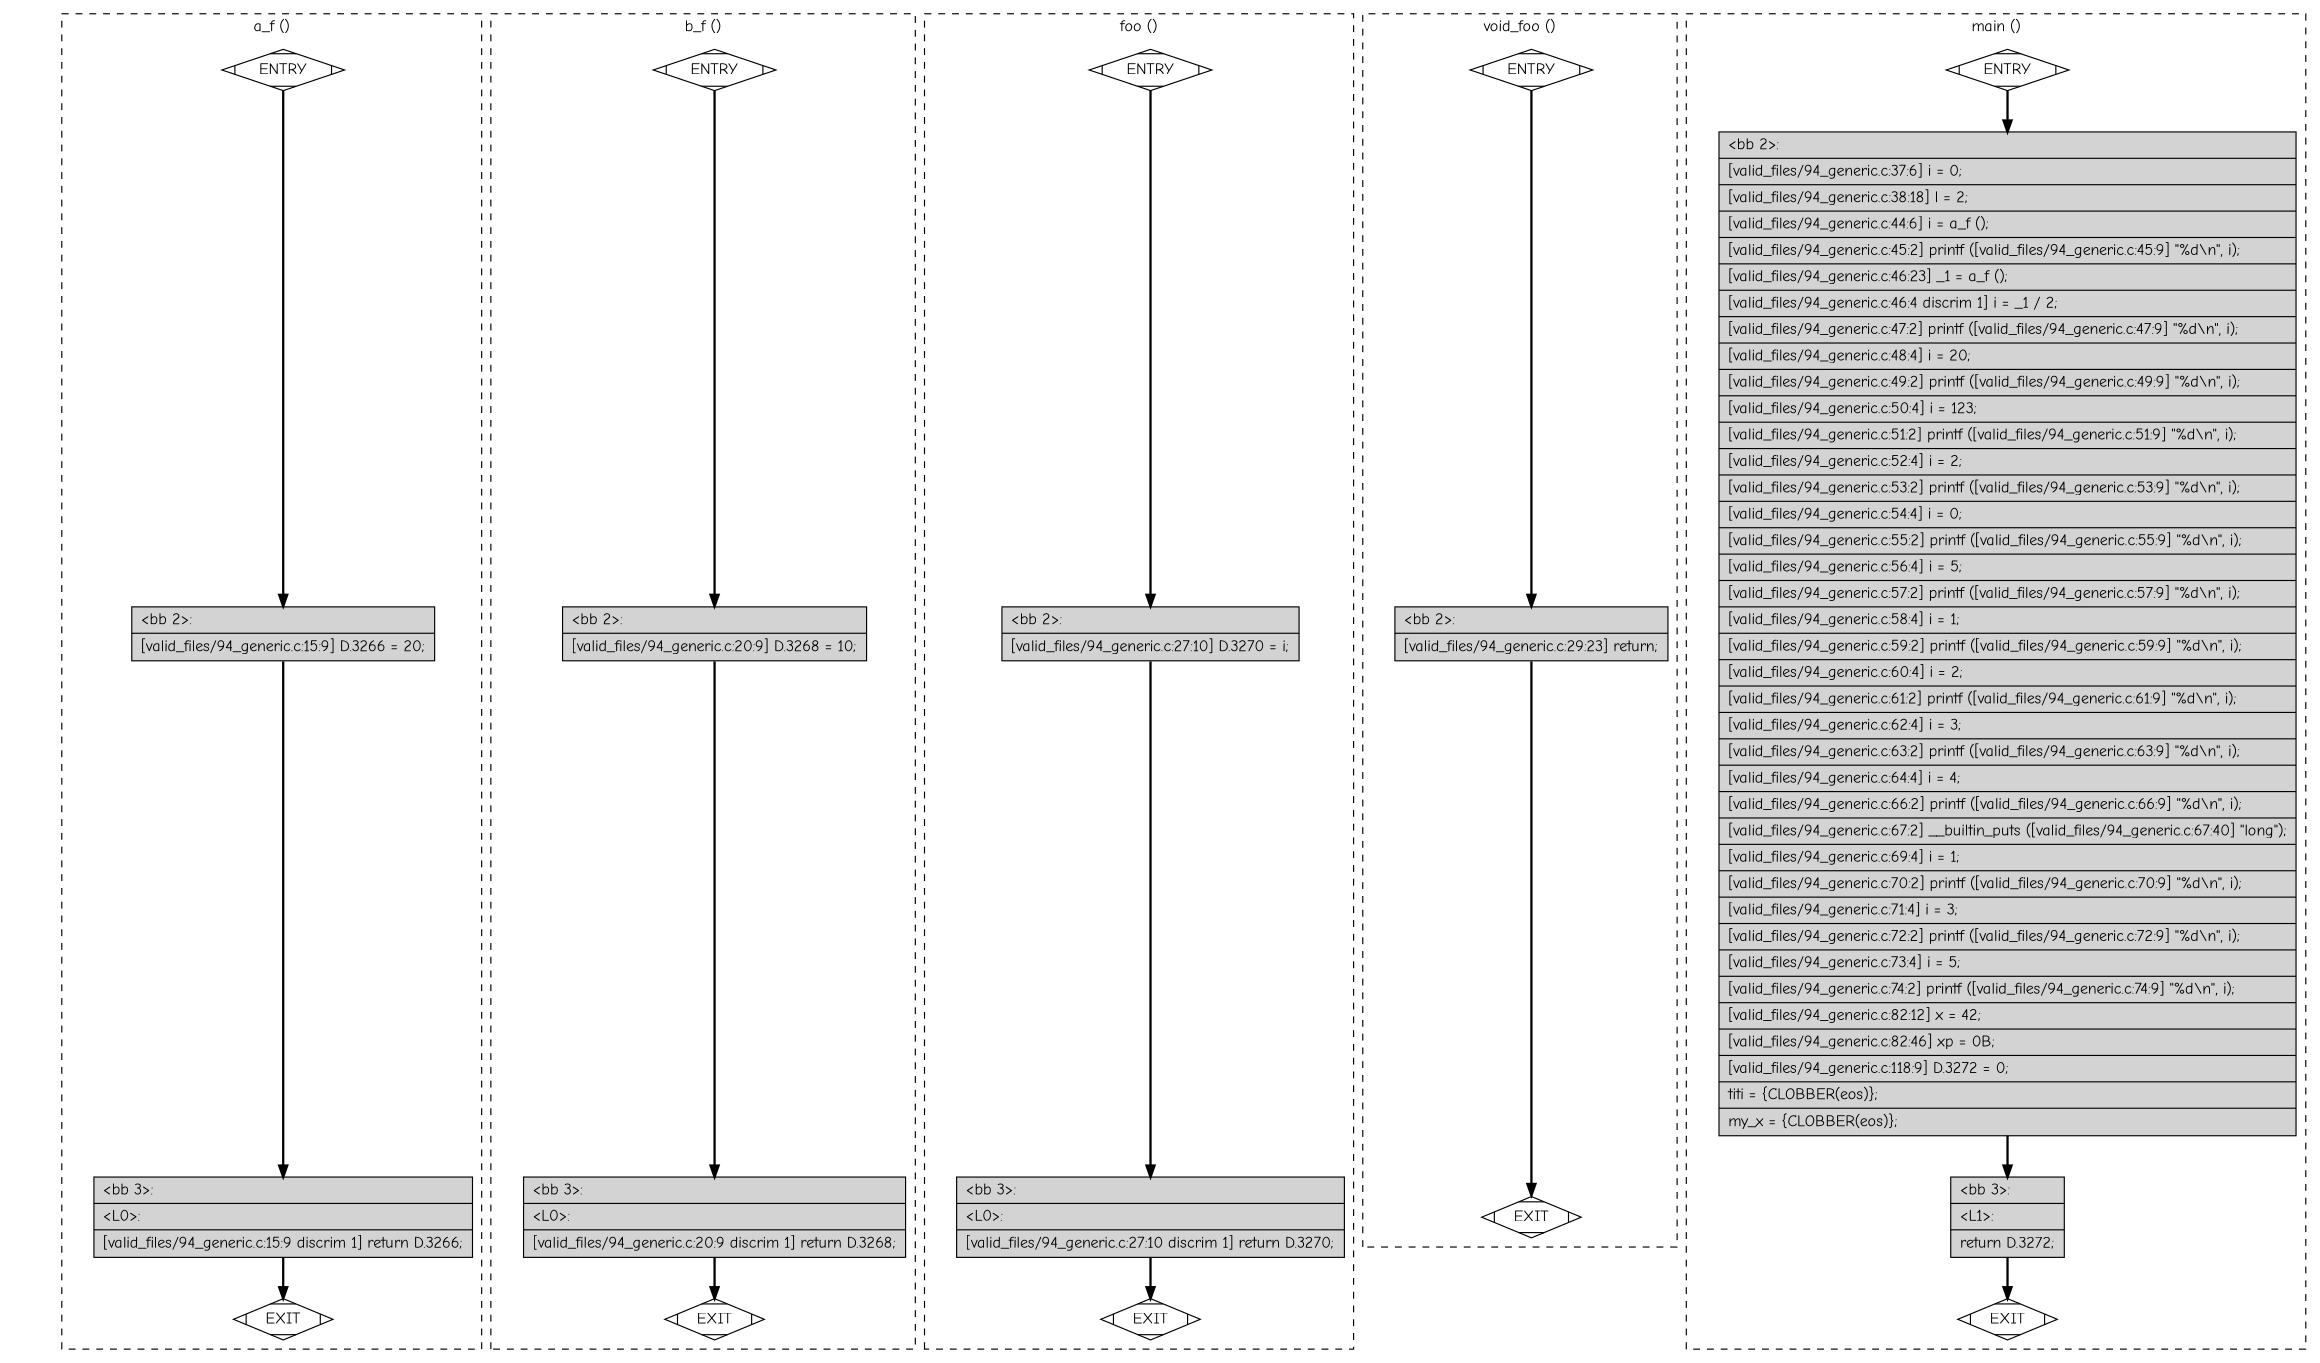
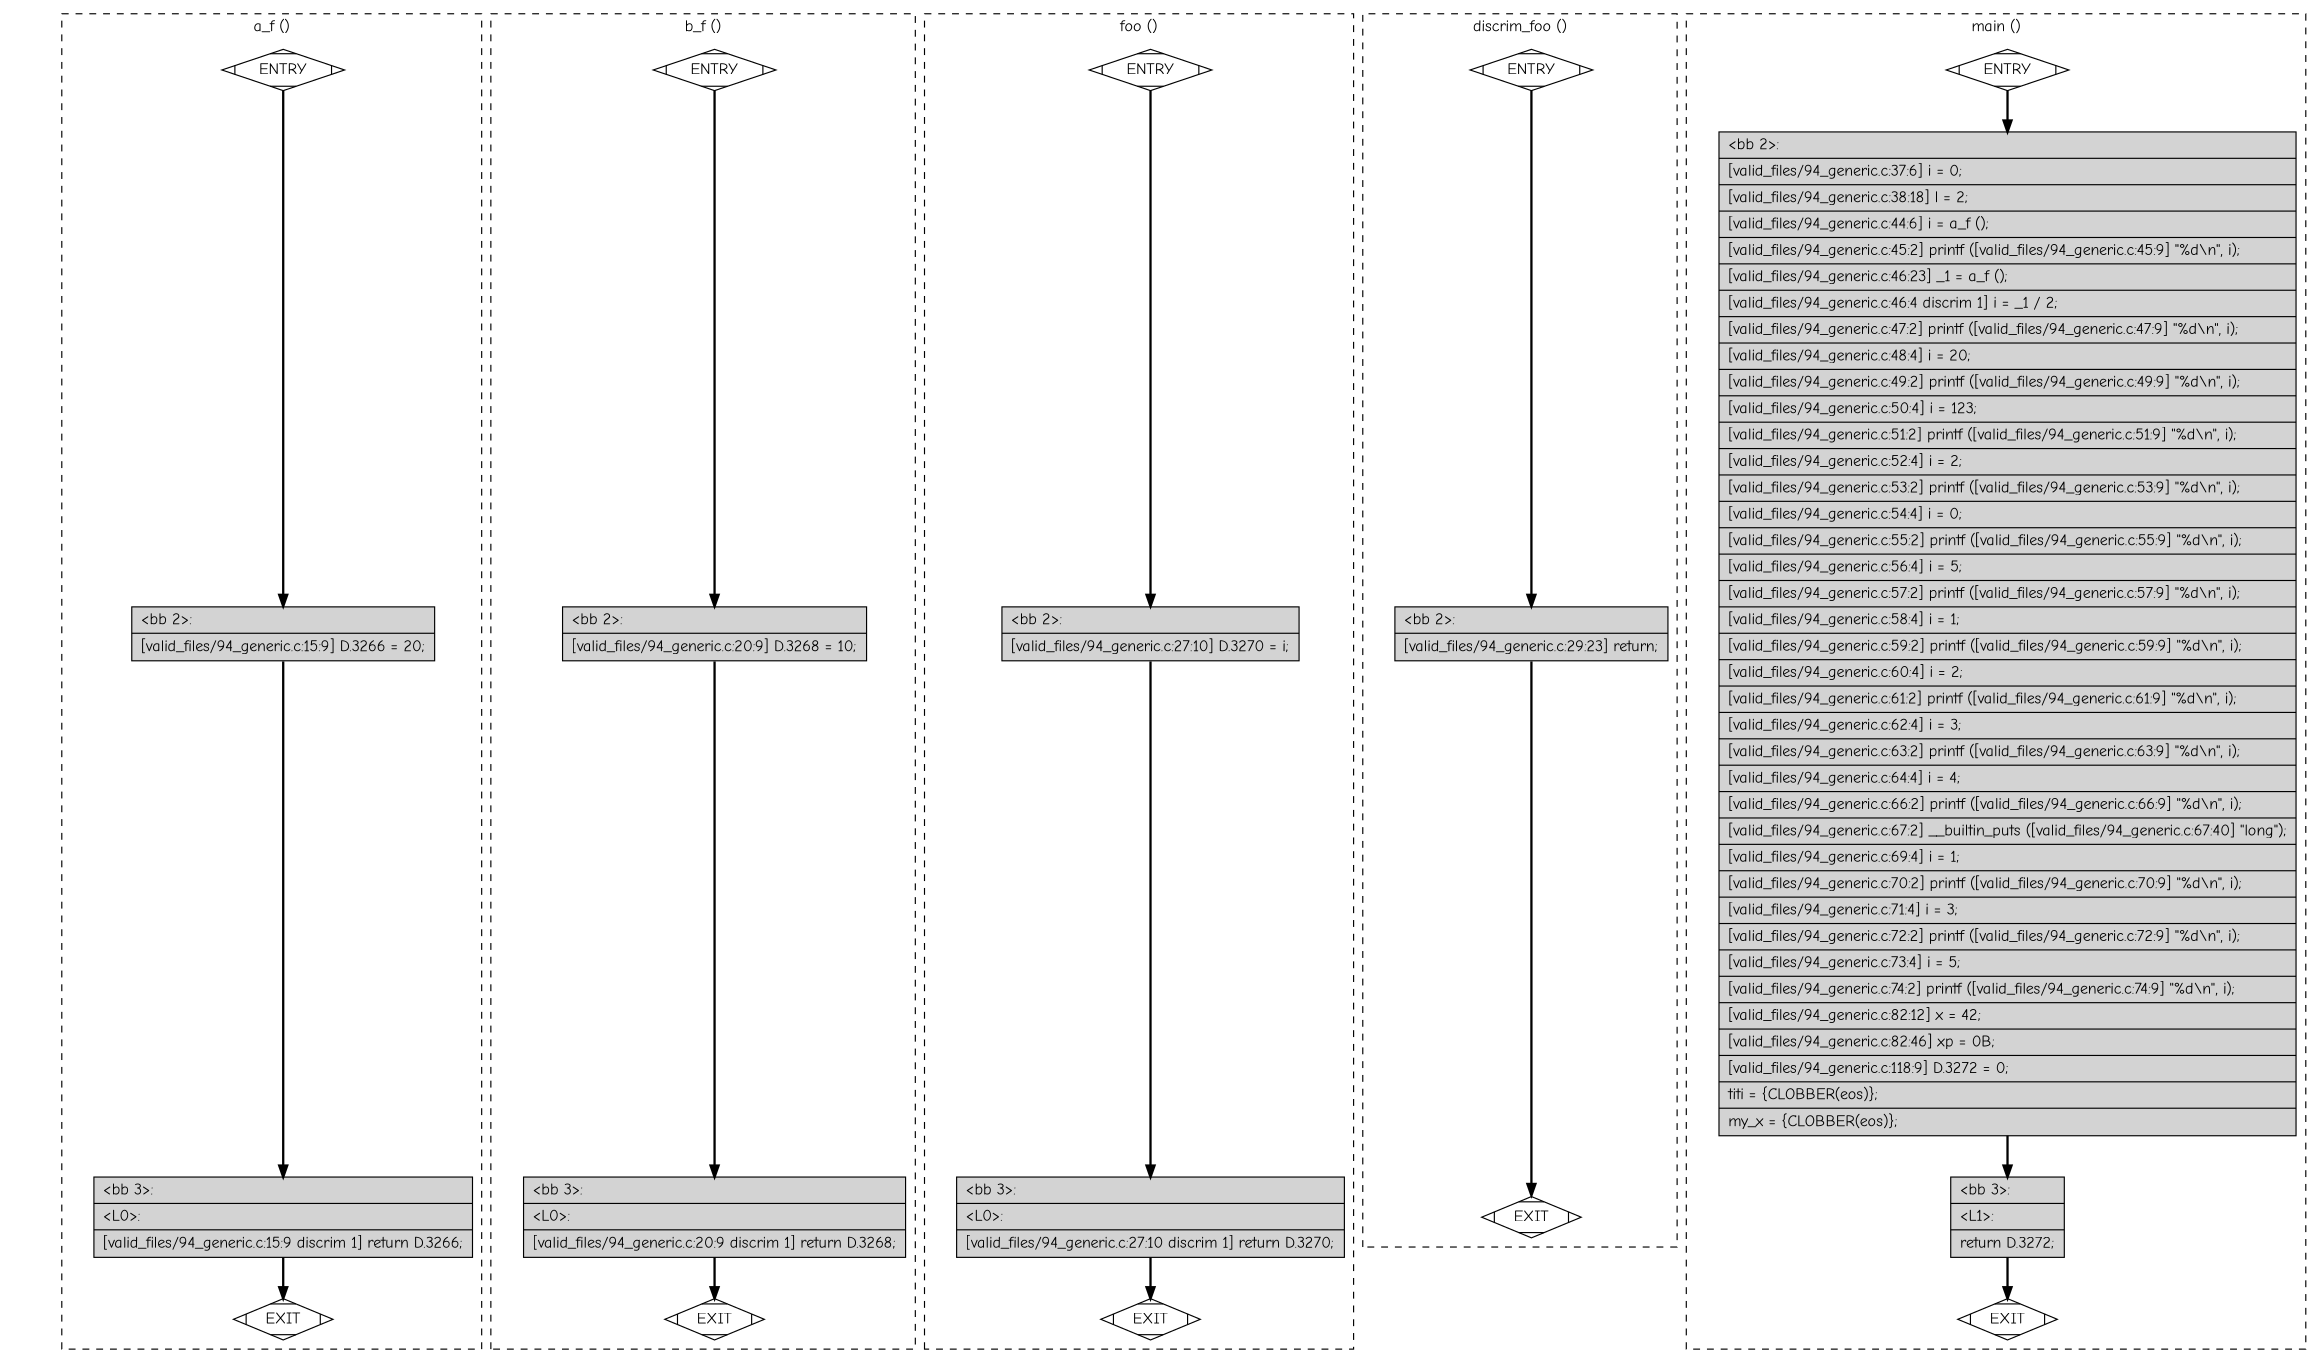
(1520, 27) -> (1520, 27)
